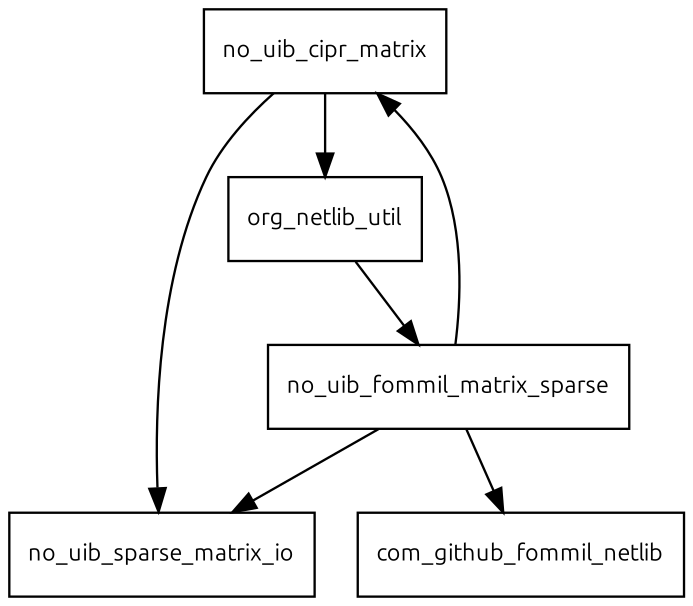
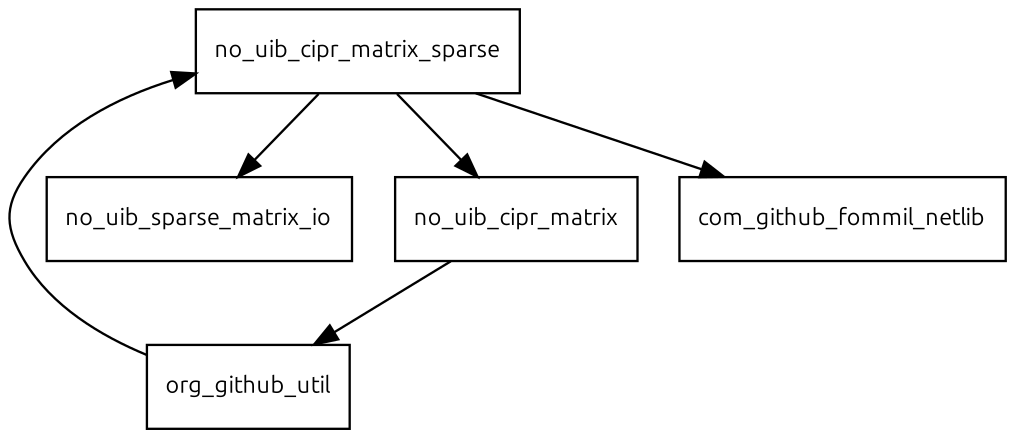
(325, 219) -> (248, 387)
(174, 276) -> none
(449, 387) -> (358, 51)
